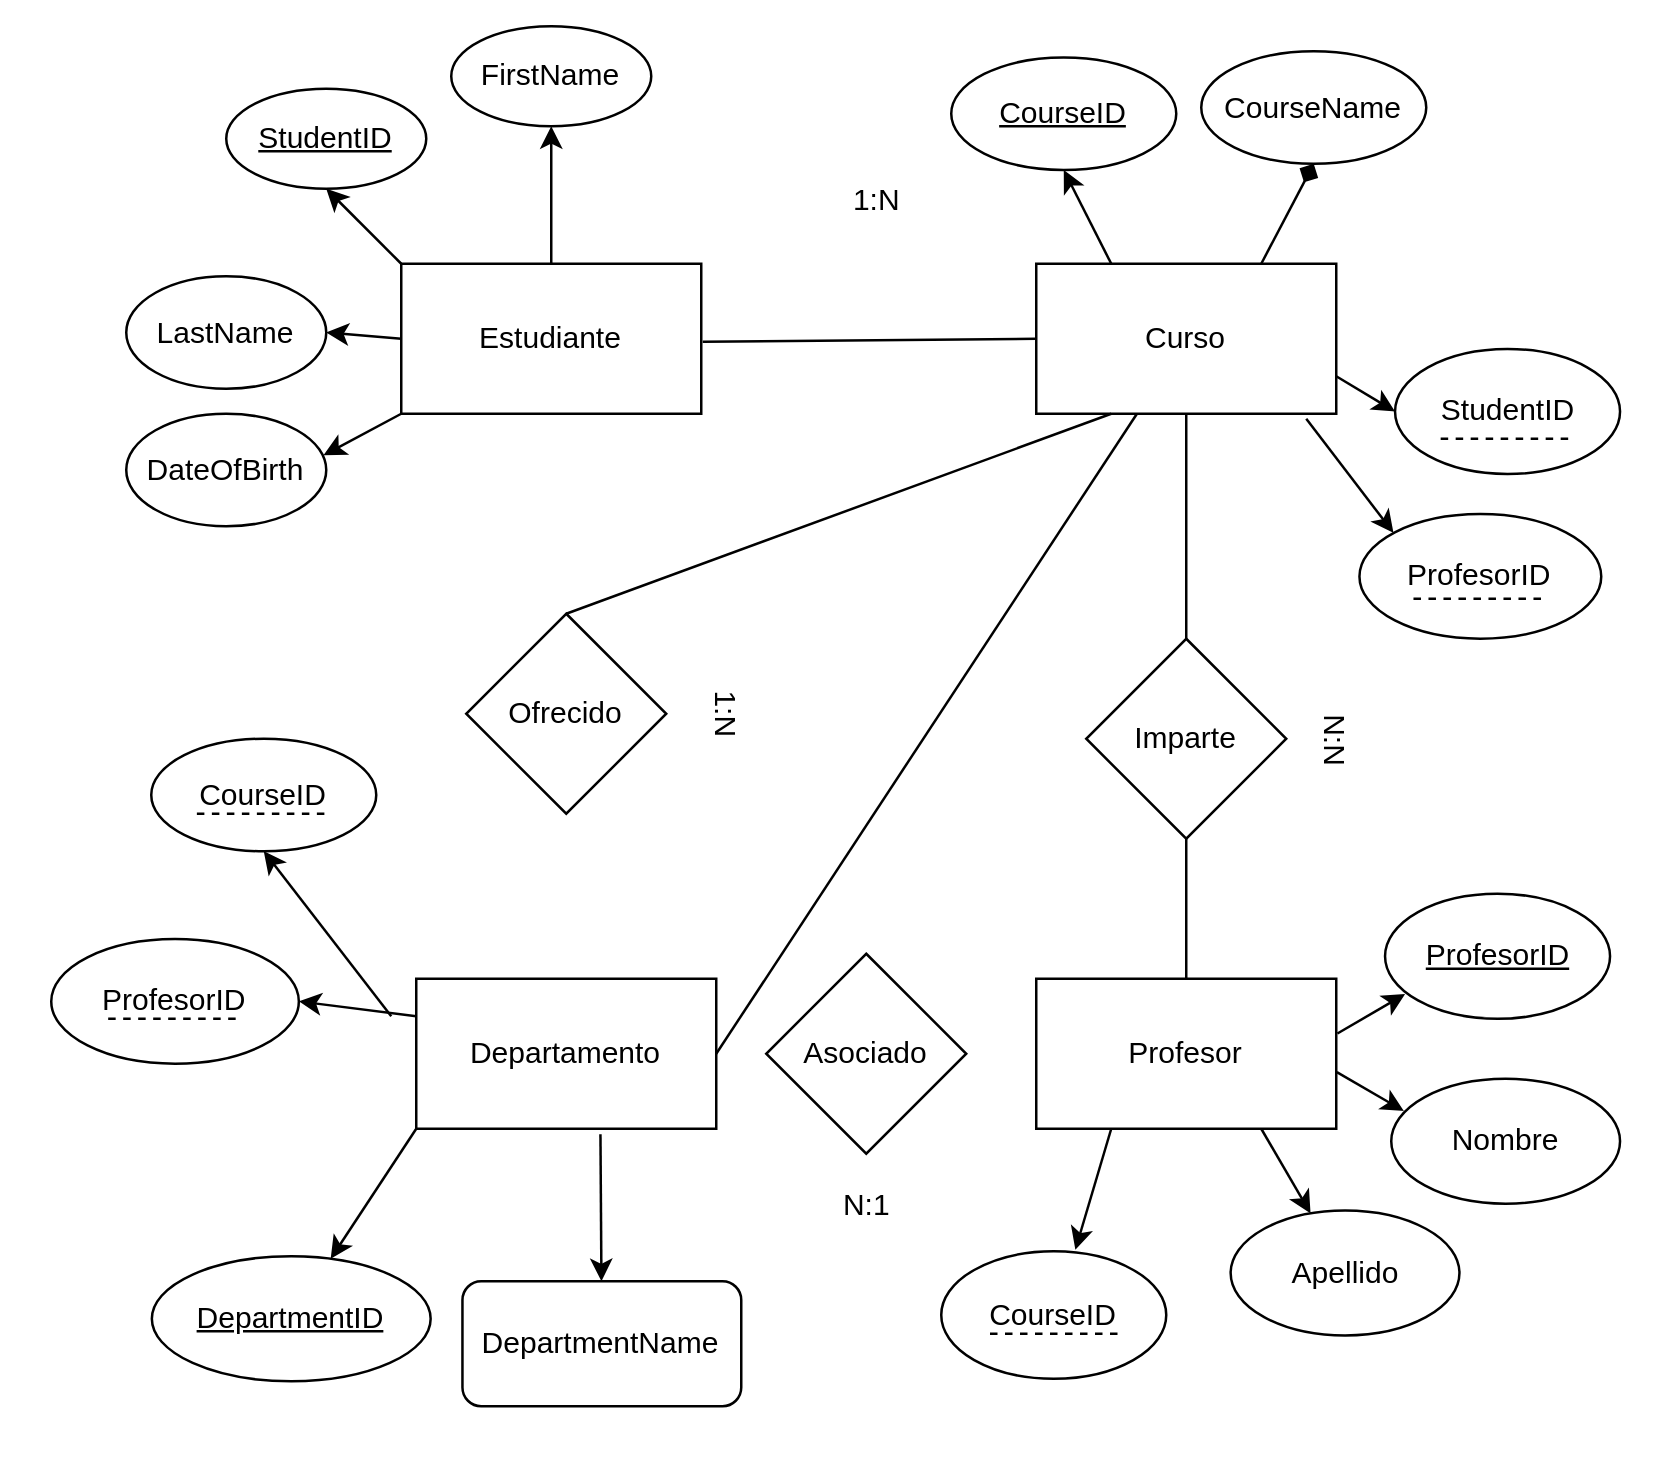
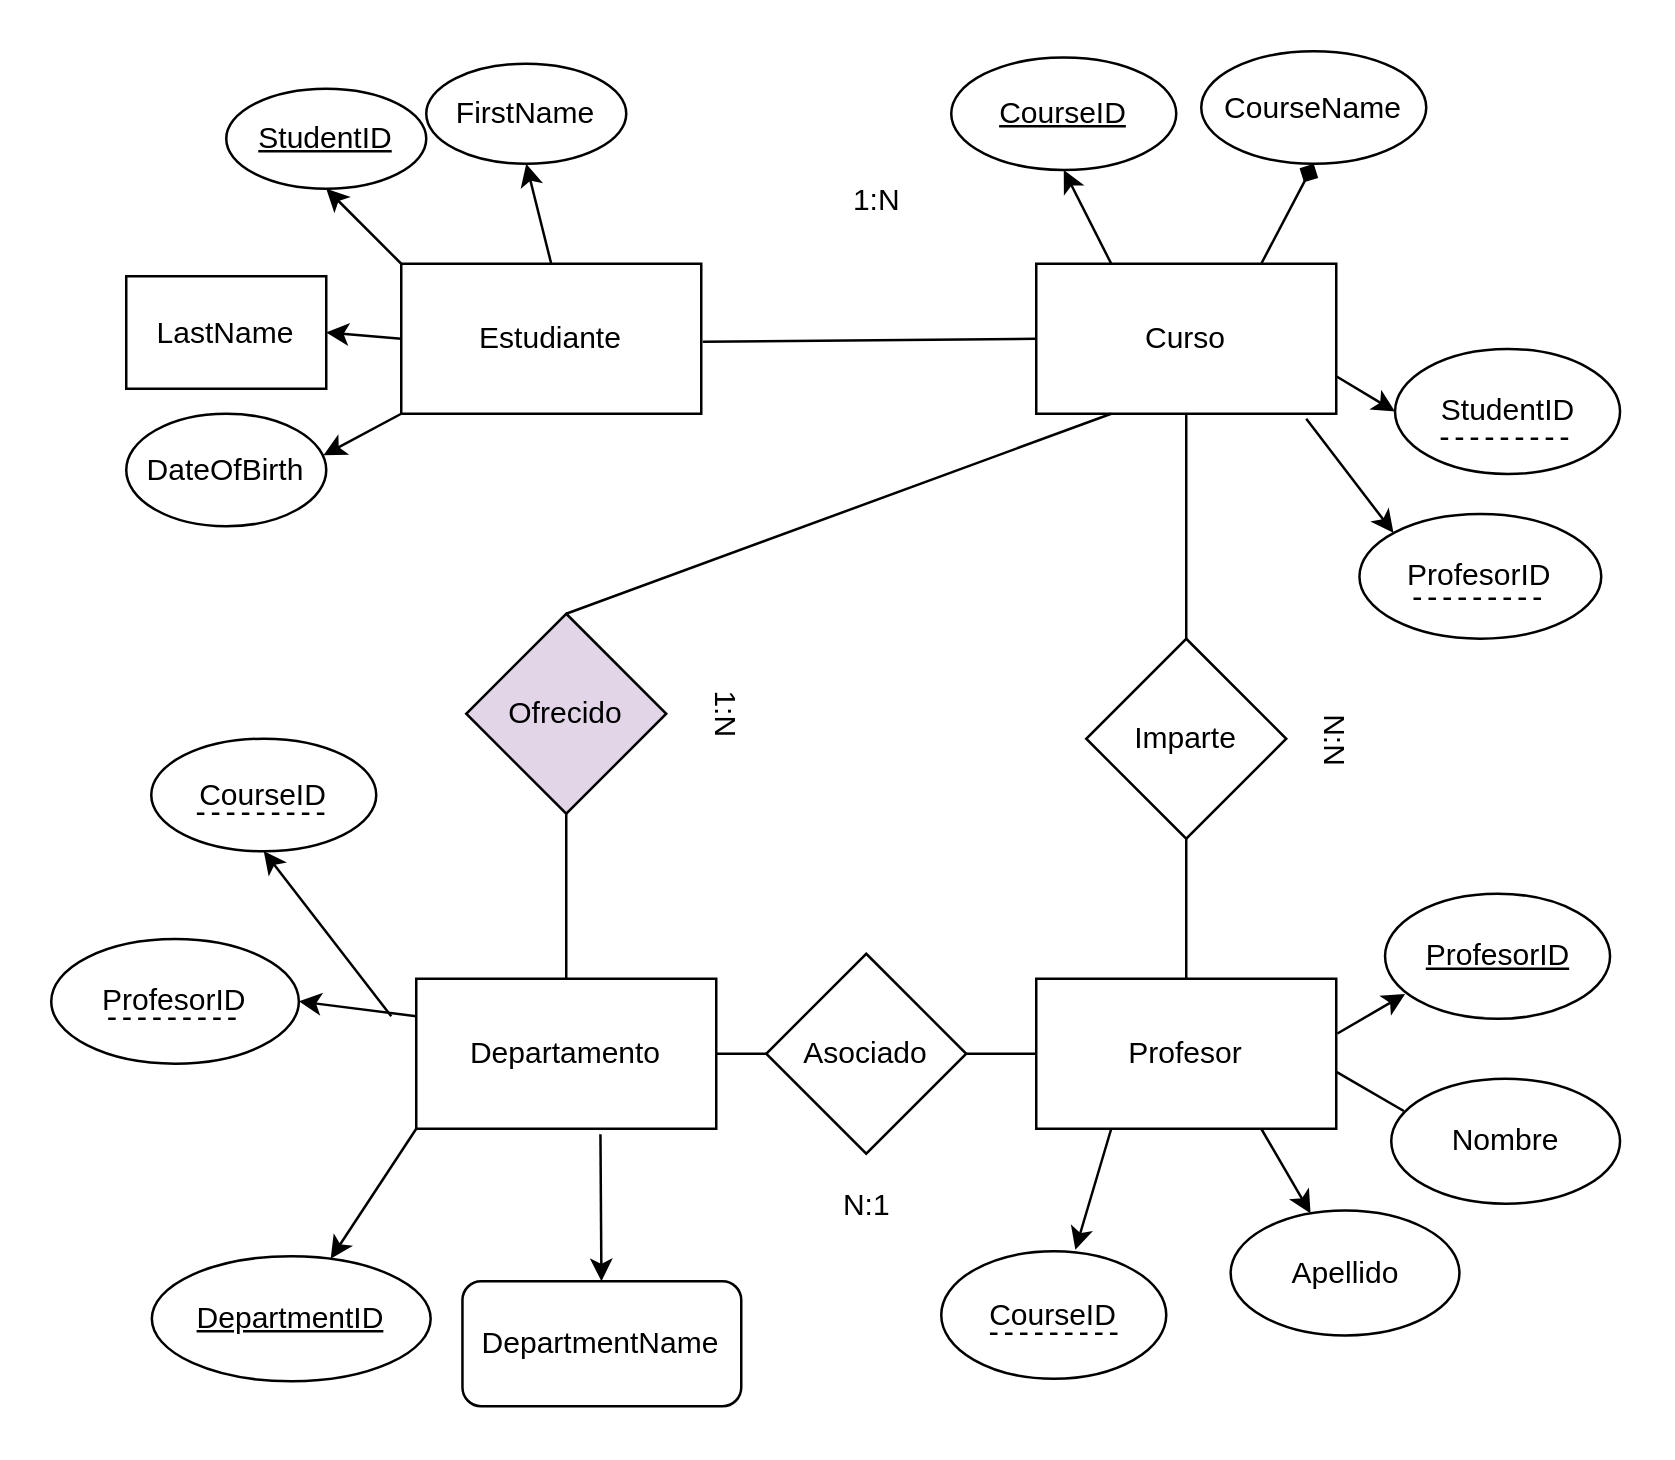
(551, 76) -> (526, 114)
(226, 333) -> (226, 333)
(566, 714) -> (566, 714)
(926, 734) -> (1000, 1054)
none -> (566, 896)
(1388, 1102) -> (1395, 1106)
